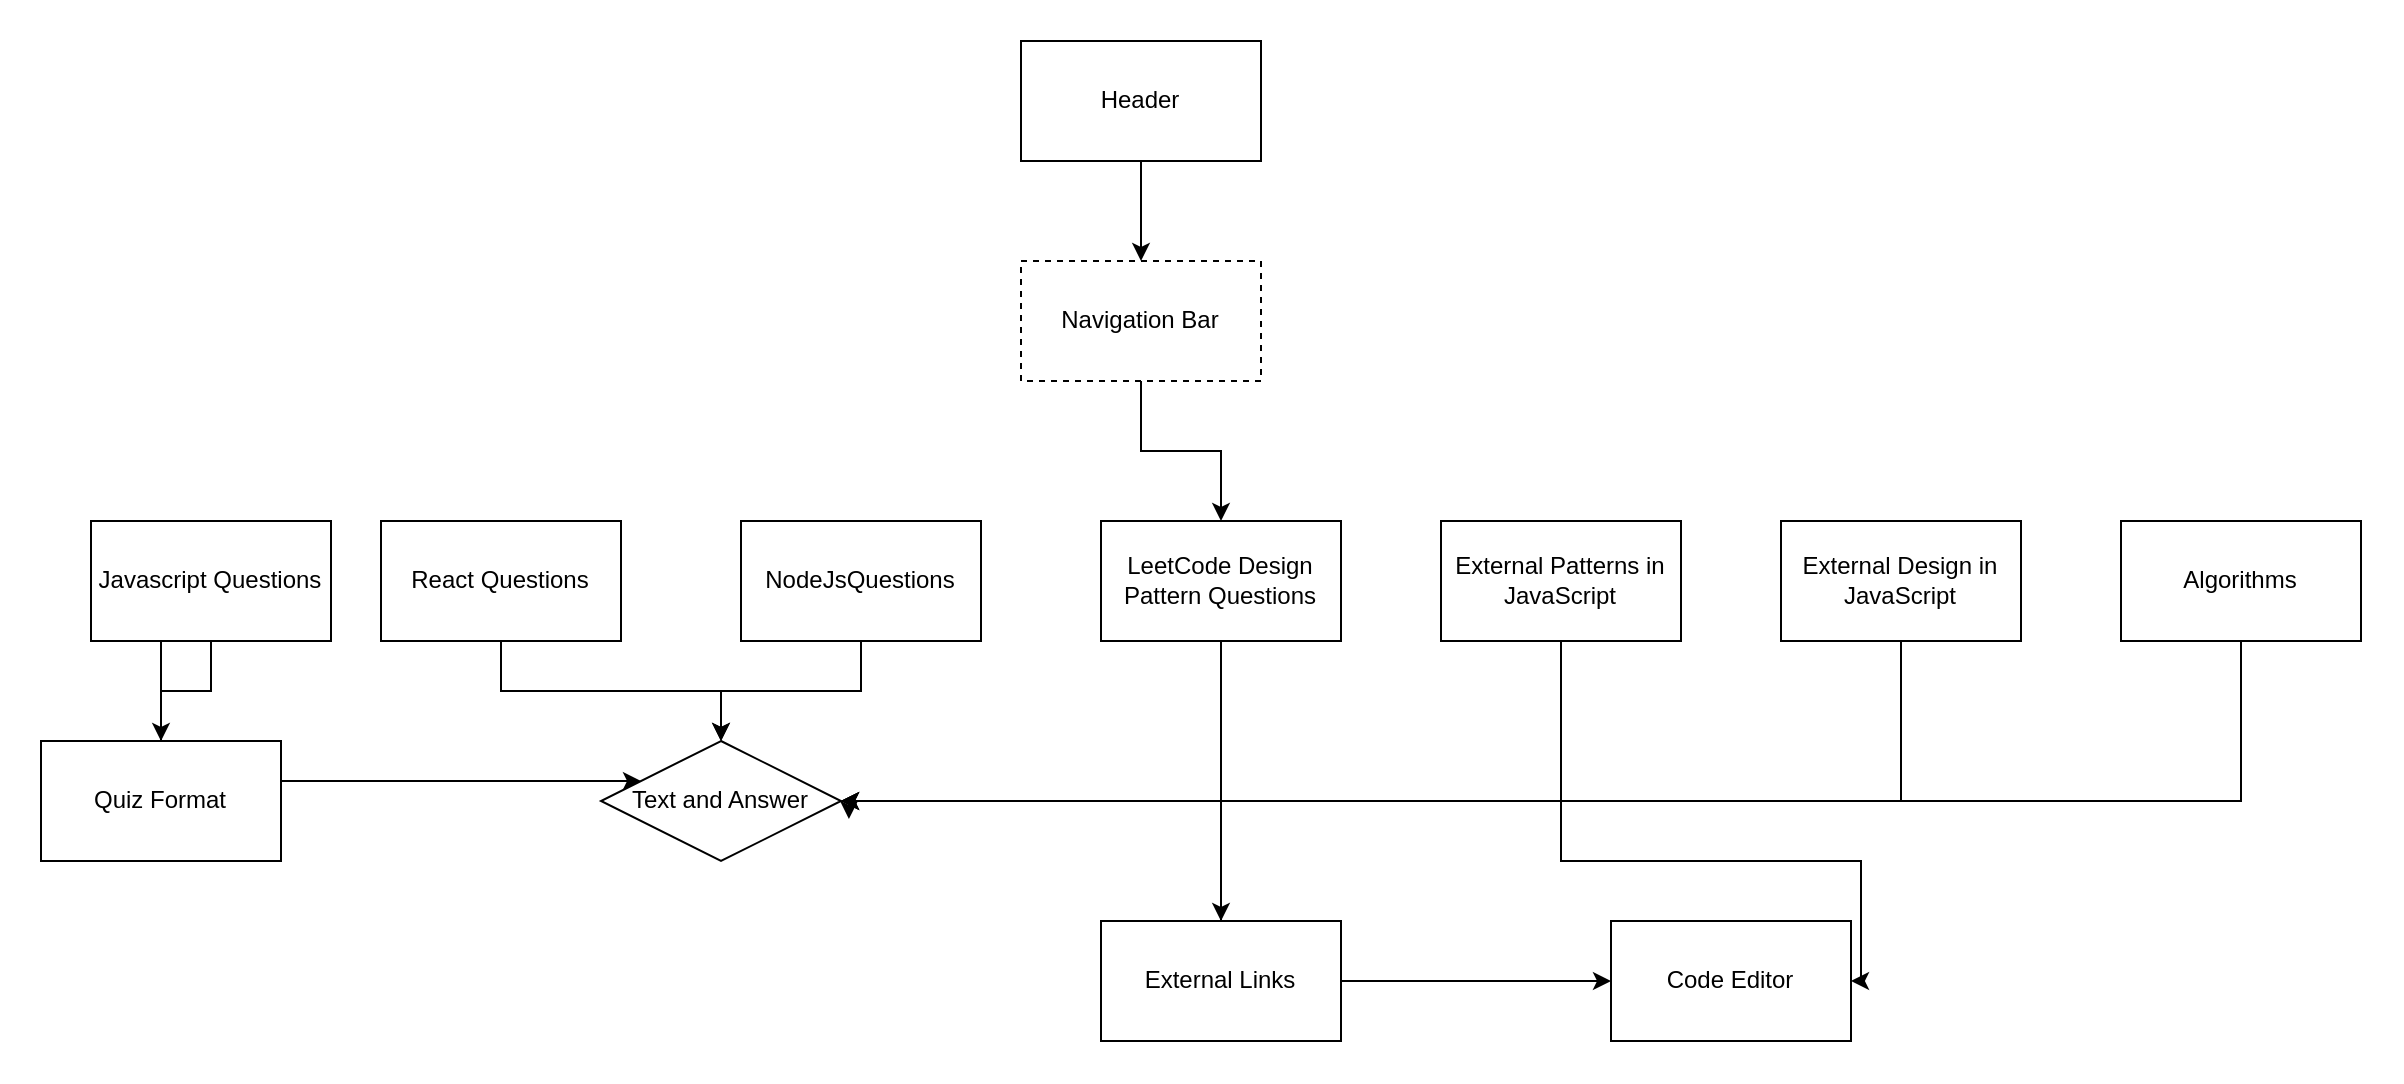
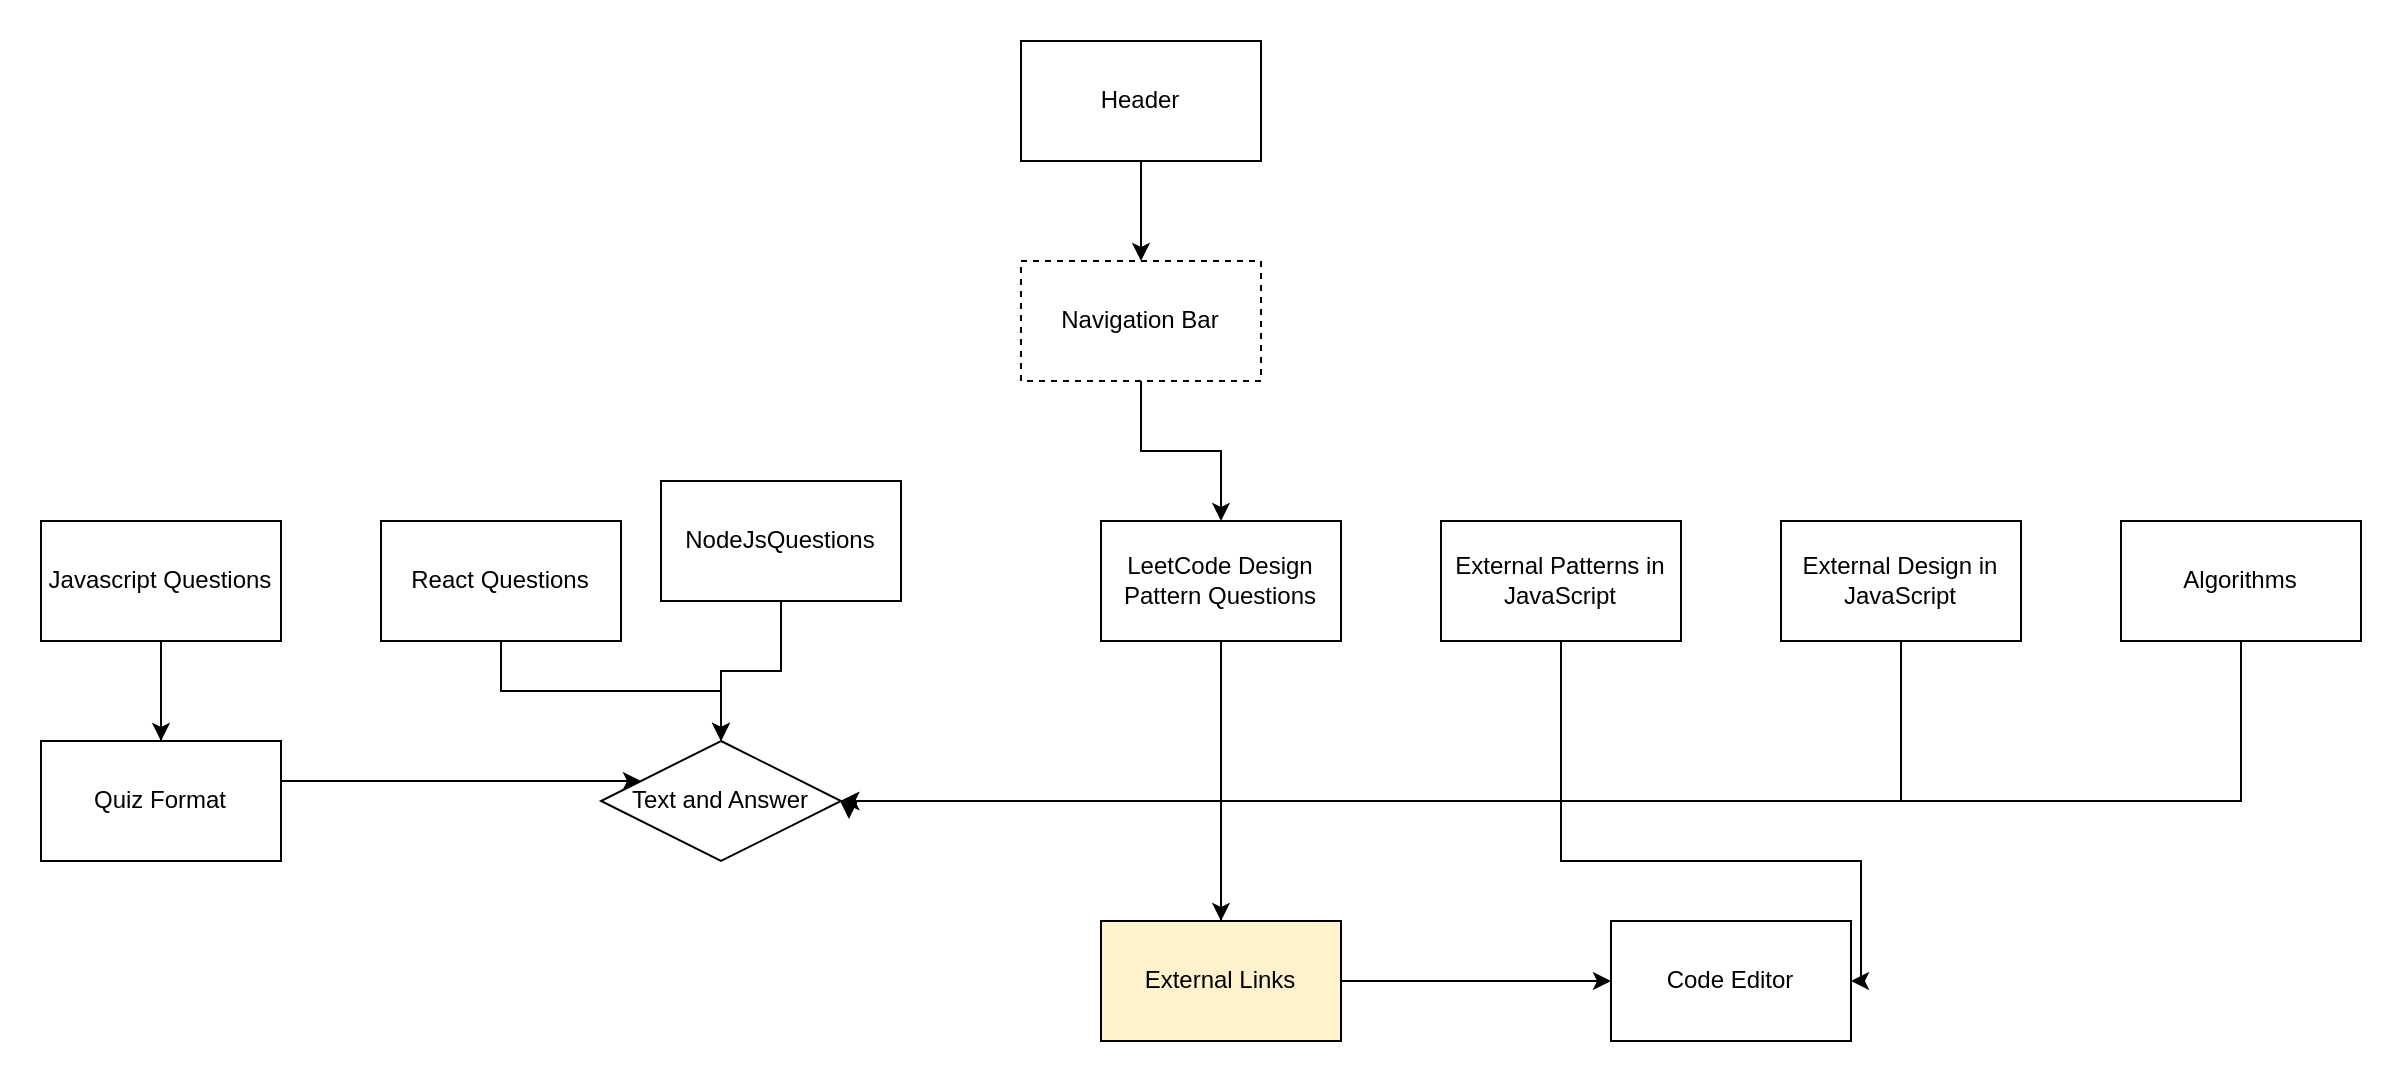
(211, 581) -> (161, 581)
(861, 581) -> (781, 541)
(1221, 981) -> (1221, 981)
